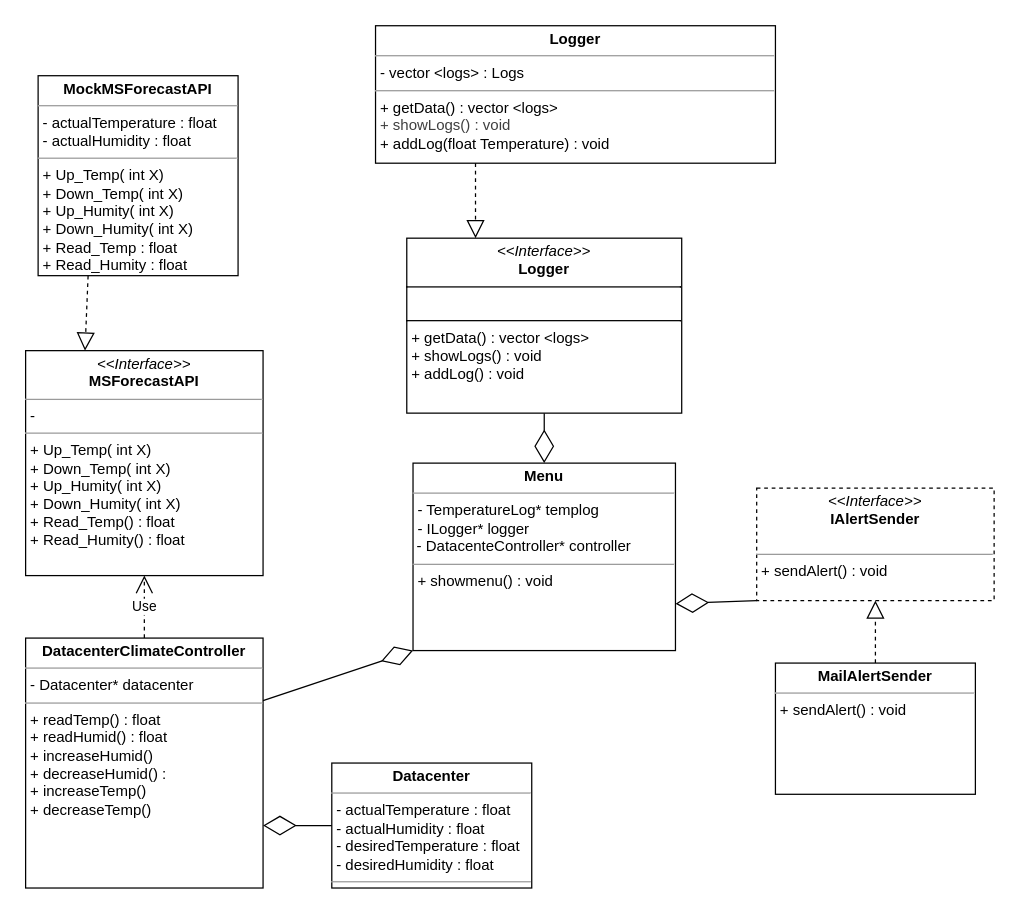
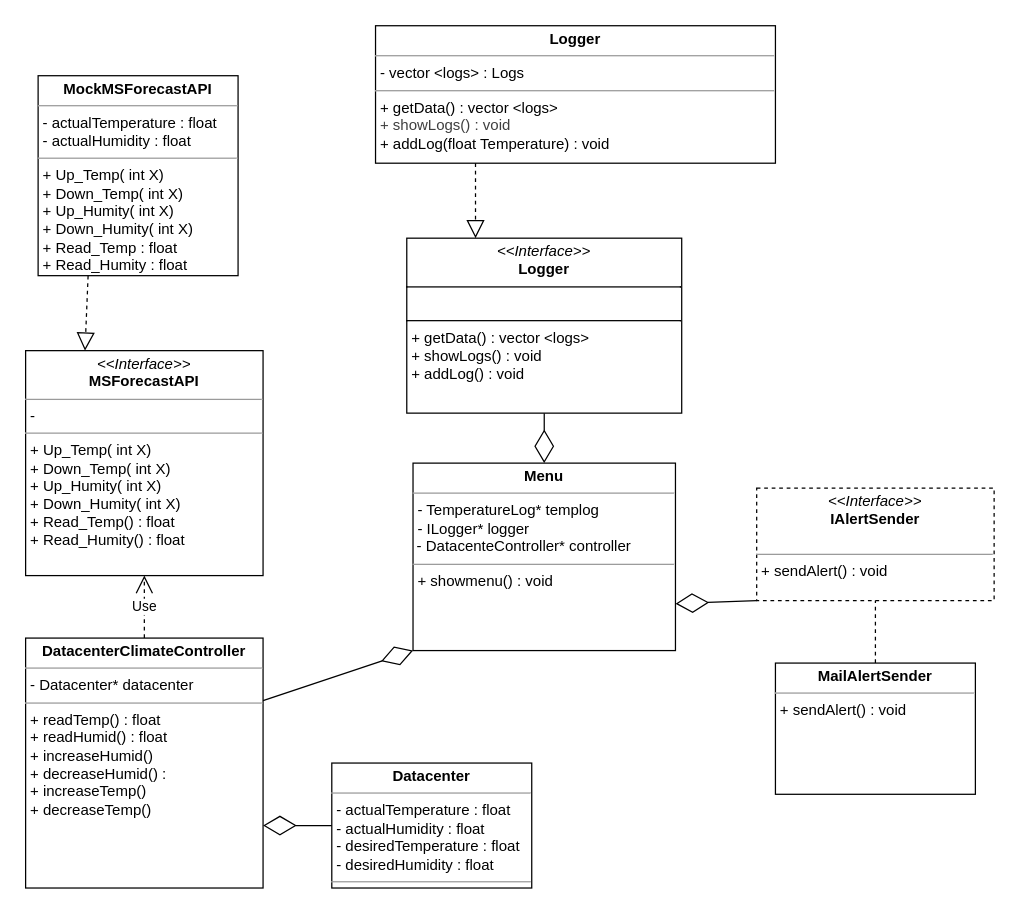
(876, 619) -> (876, 611)
